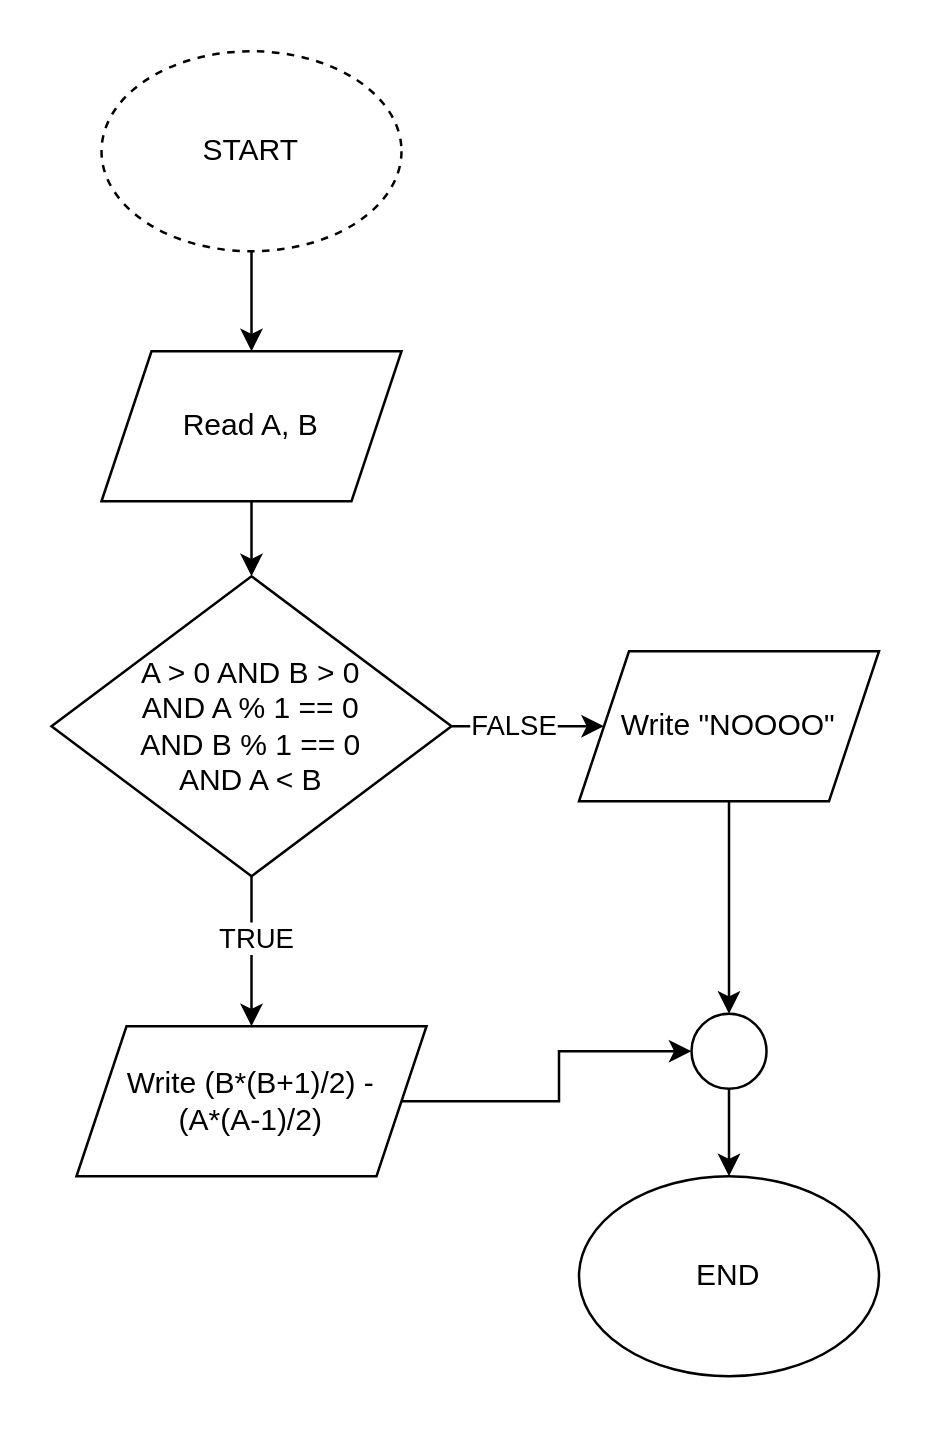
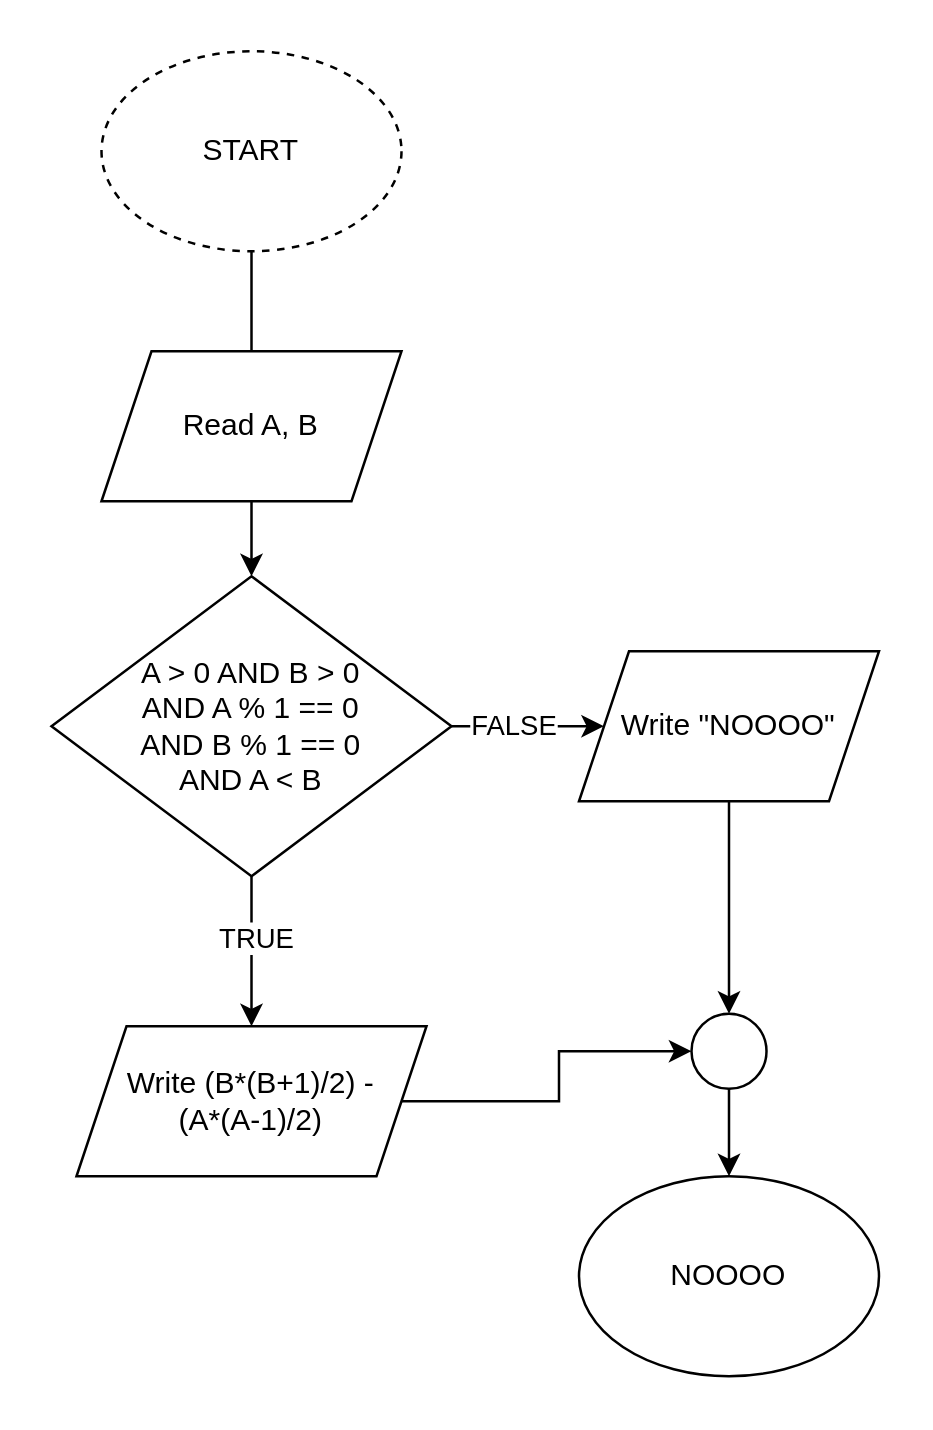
(251, 333) -> (251, 339)
(729, 1276) -> (729, 1276)
